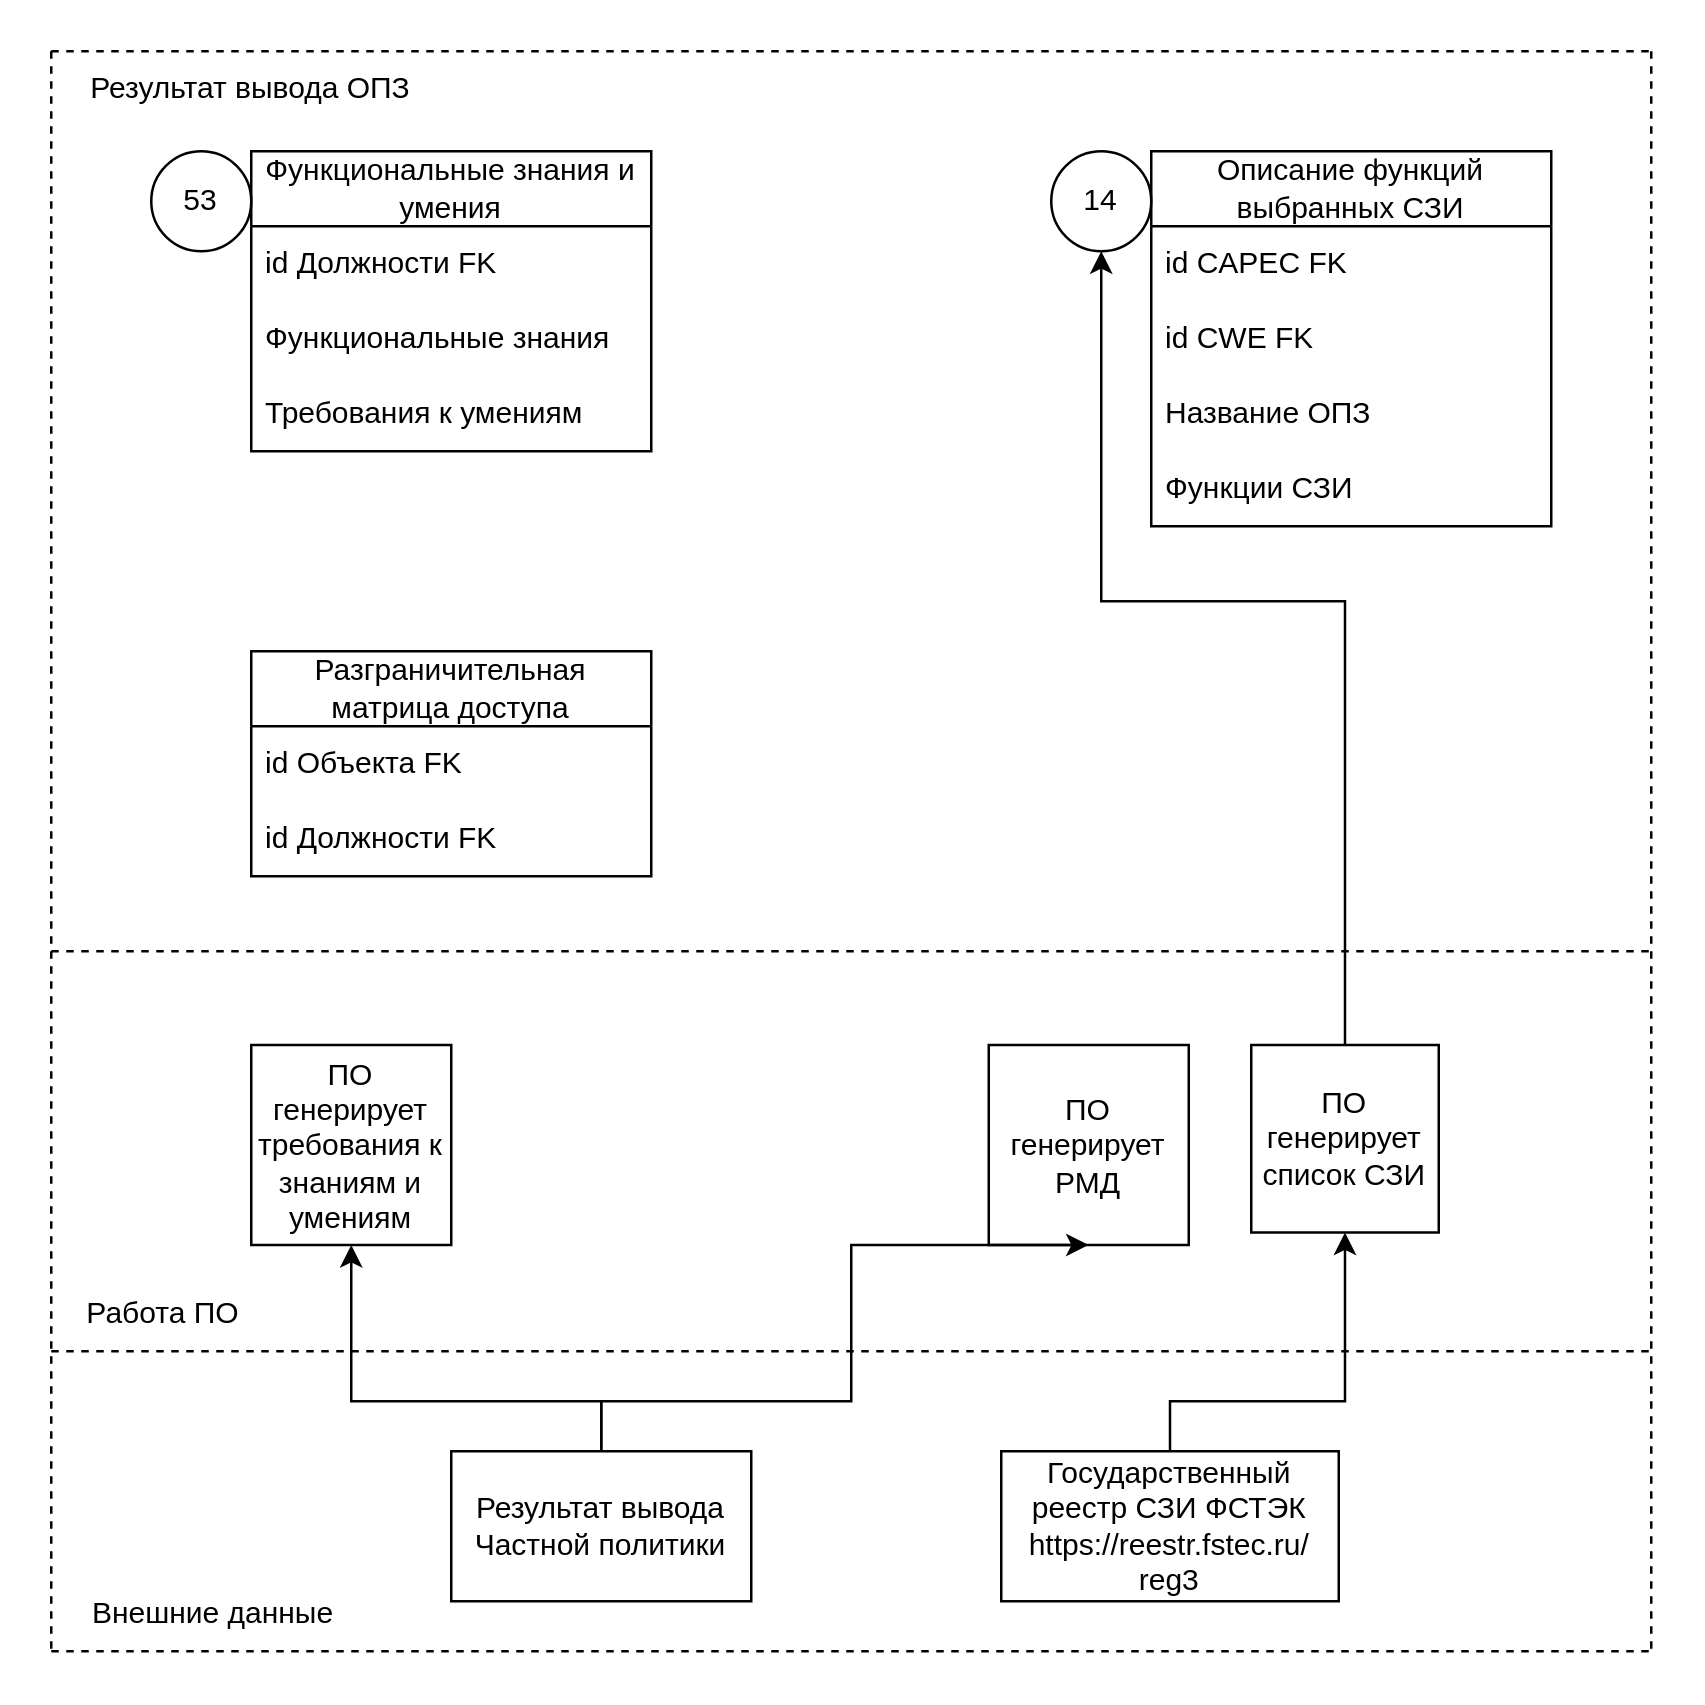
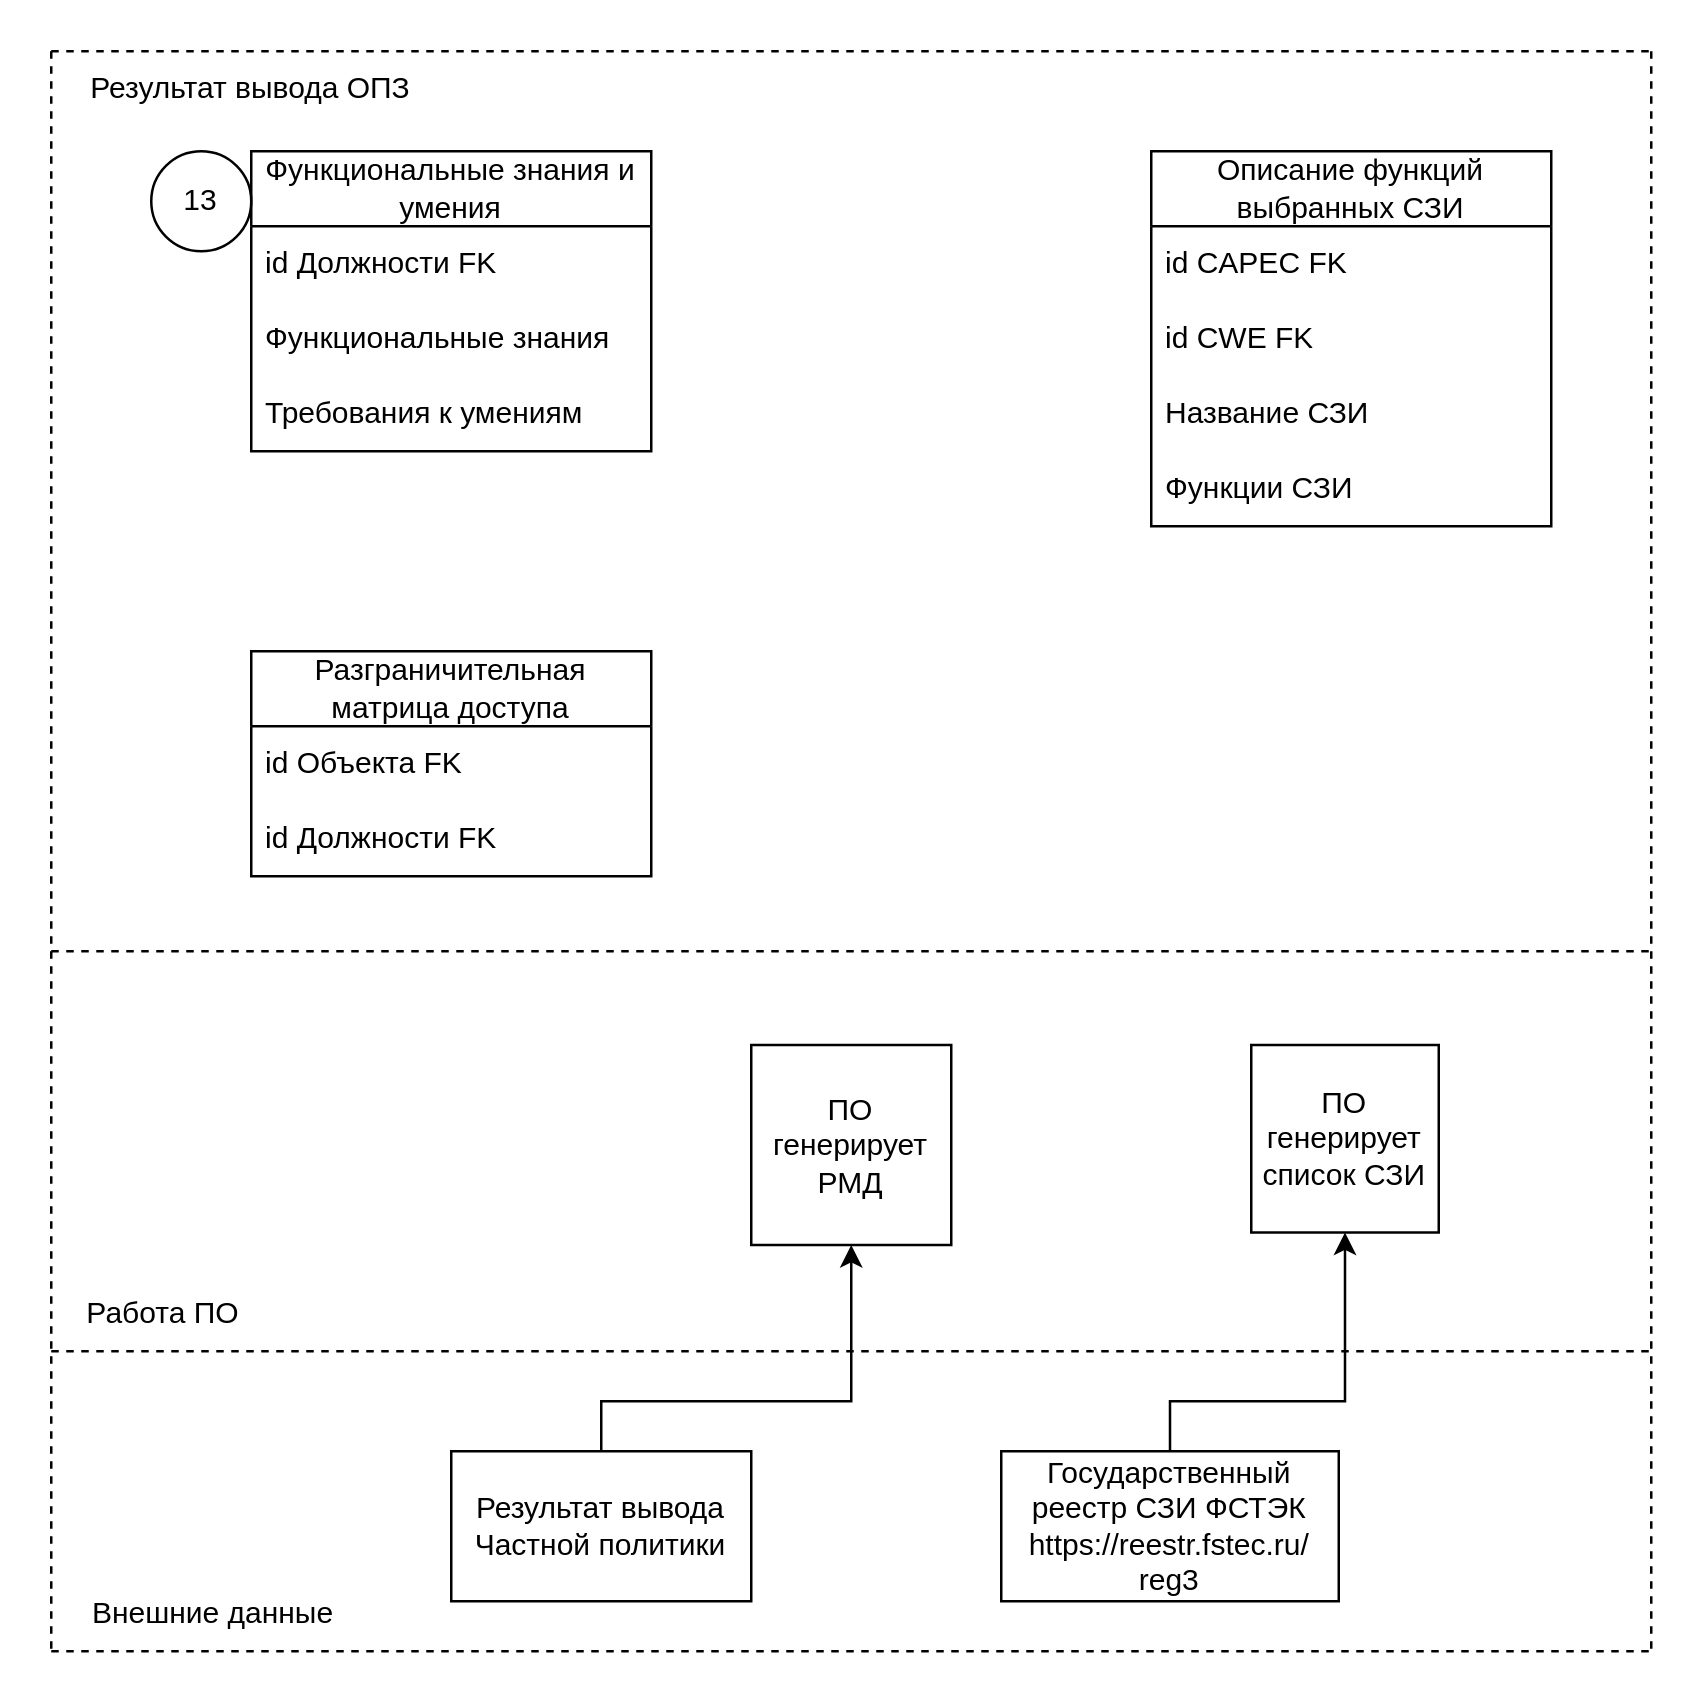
(201, 201) -> (201, 201)
(1101, 201) -> none
(1263, 414) -> (1263, 414)
(1229, 601) -> none
(351, 1145) -> none
(1089, 1145) -> (851, 1145)
(451, 1401) -> none
